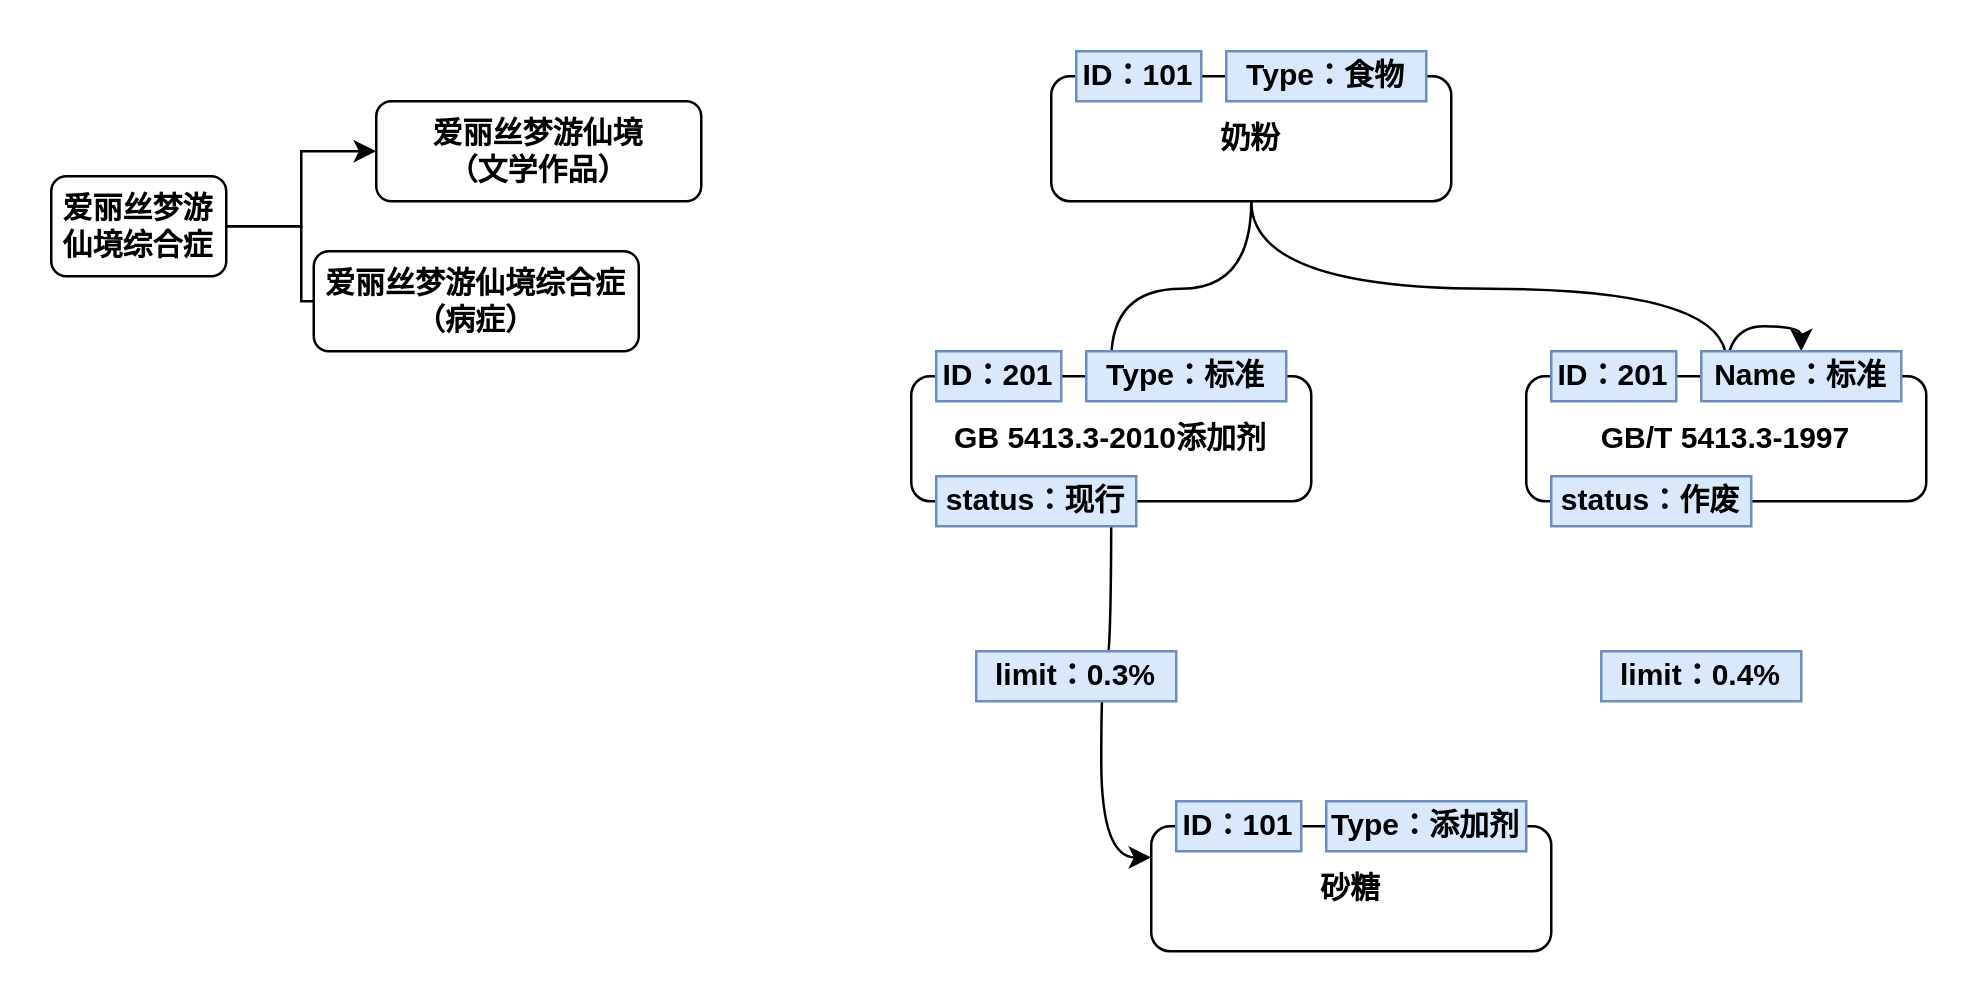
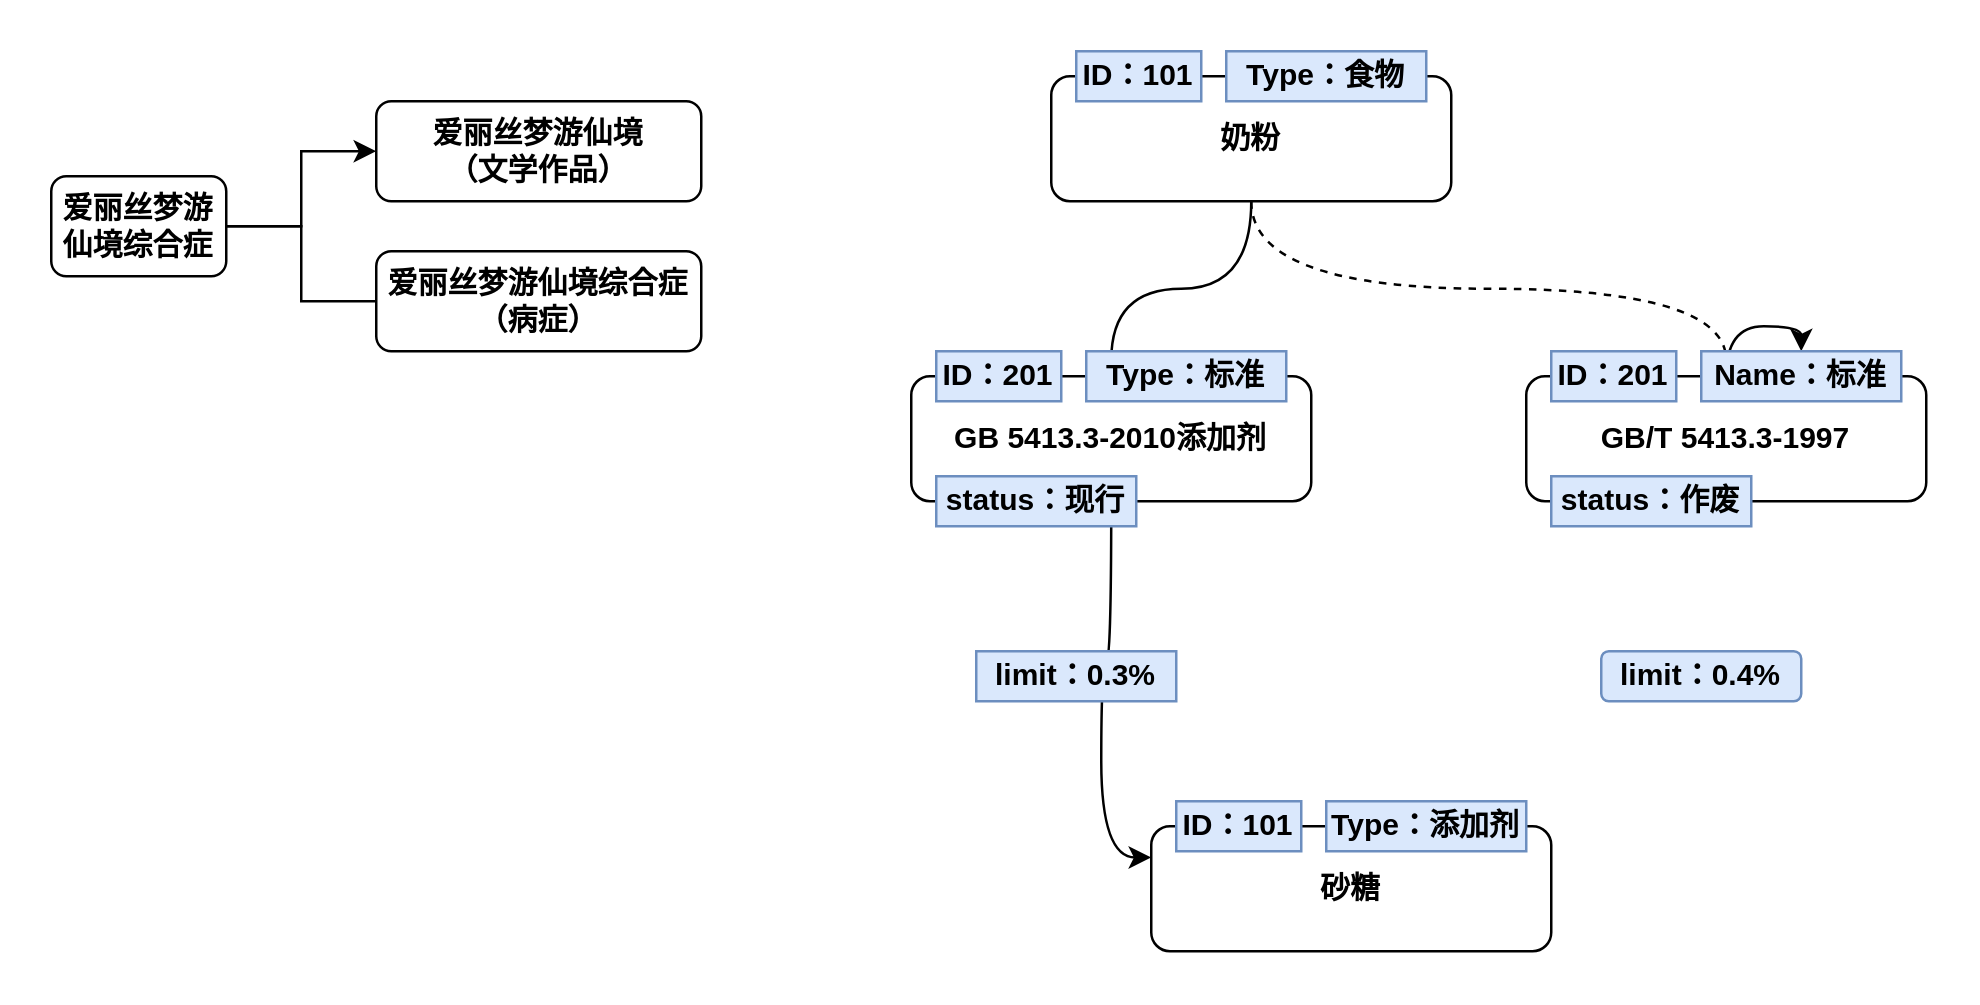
(1485, 289) -> (1485, 289)
(476, 301) -> (539, 301)
(1701, 676) -> (1701, 676)
